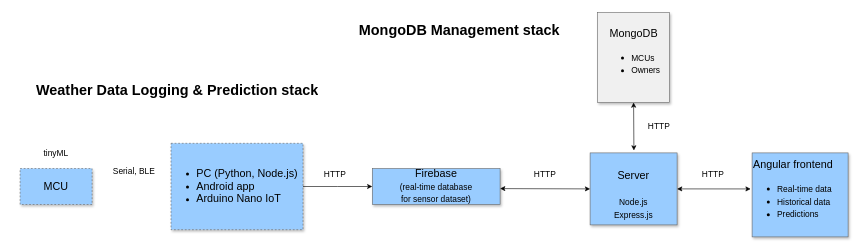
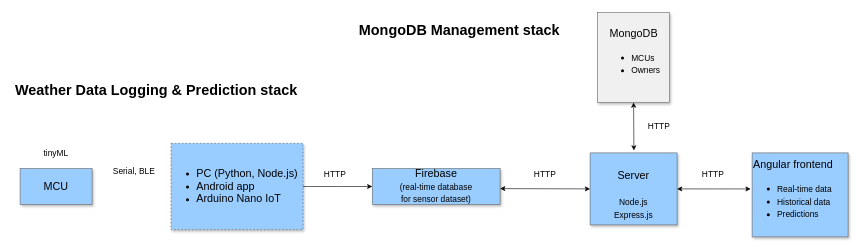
(213, 105) -> (192, 105)
(56, 186) -> (56, 186)
